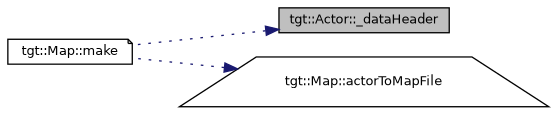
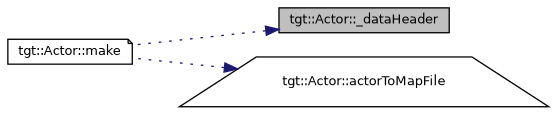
(70, 52) -> (70, 52)
(364, 82) -> (364, 82)
